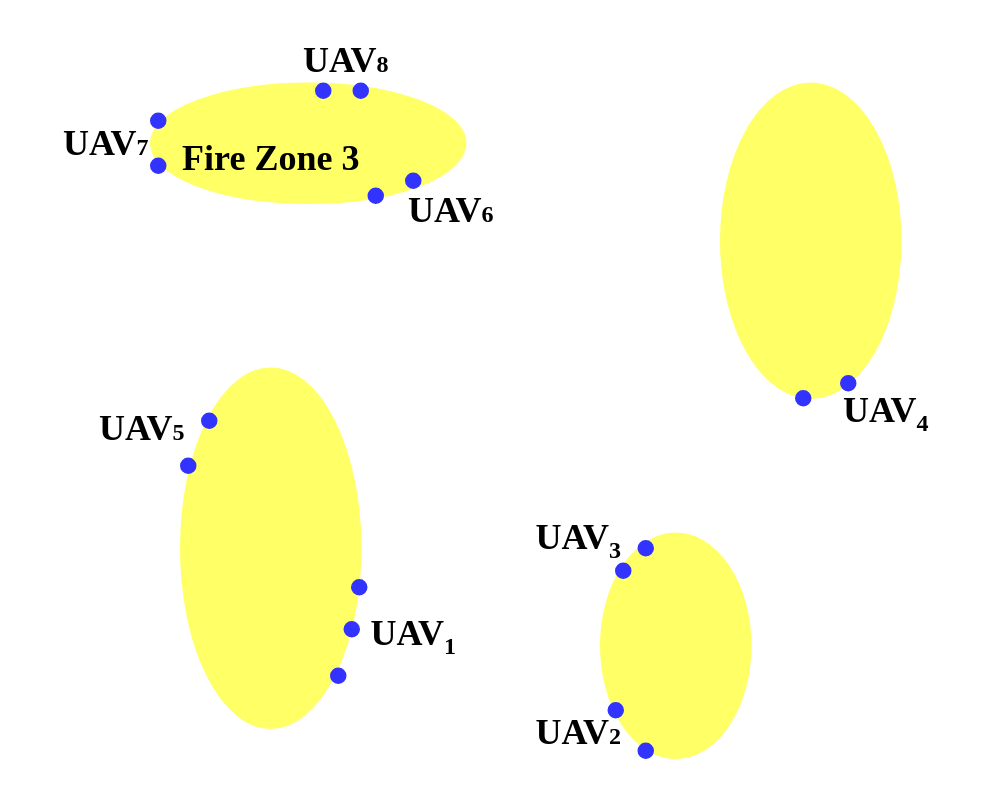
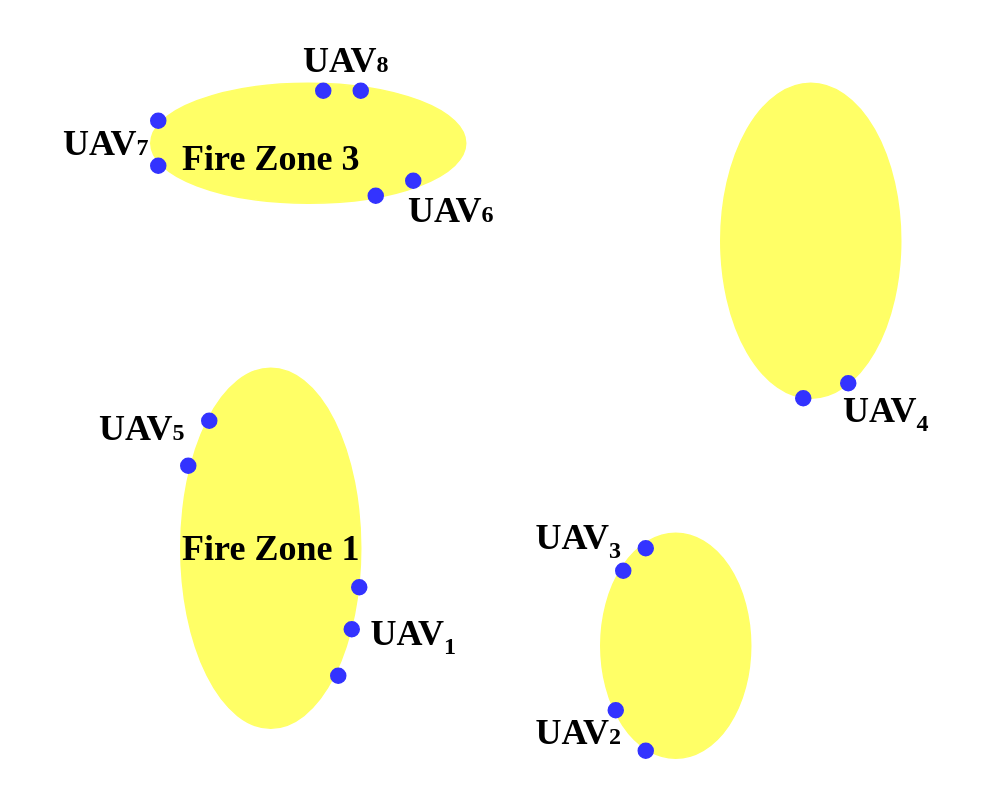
none -> (271, 548)
